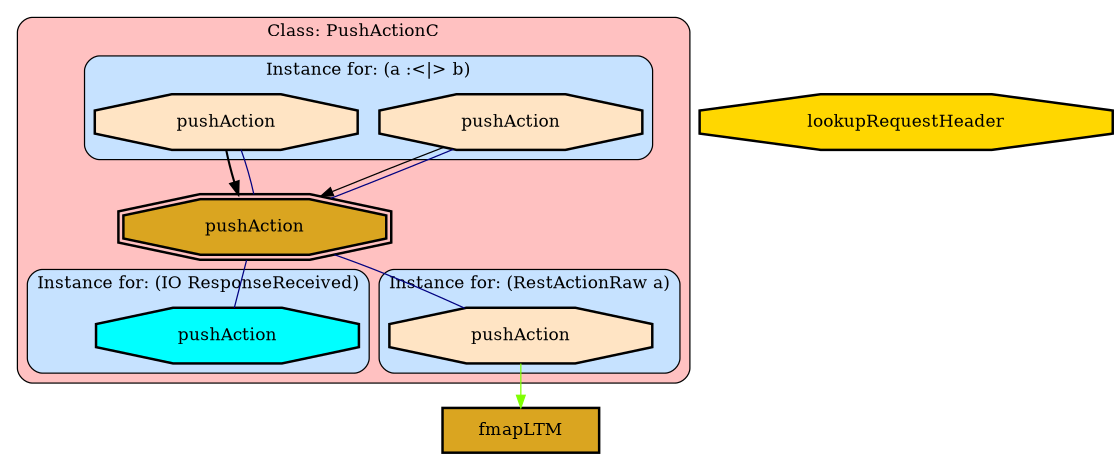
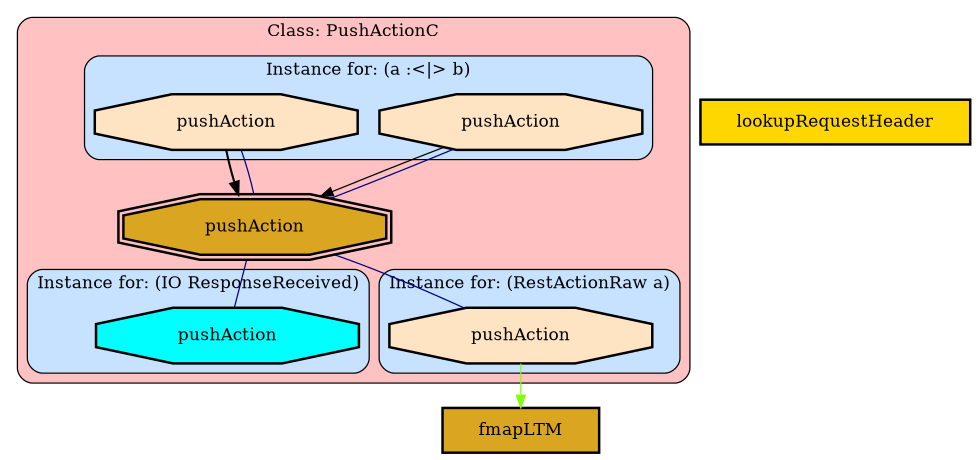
(906, 122) -> (835, 122)
